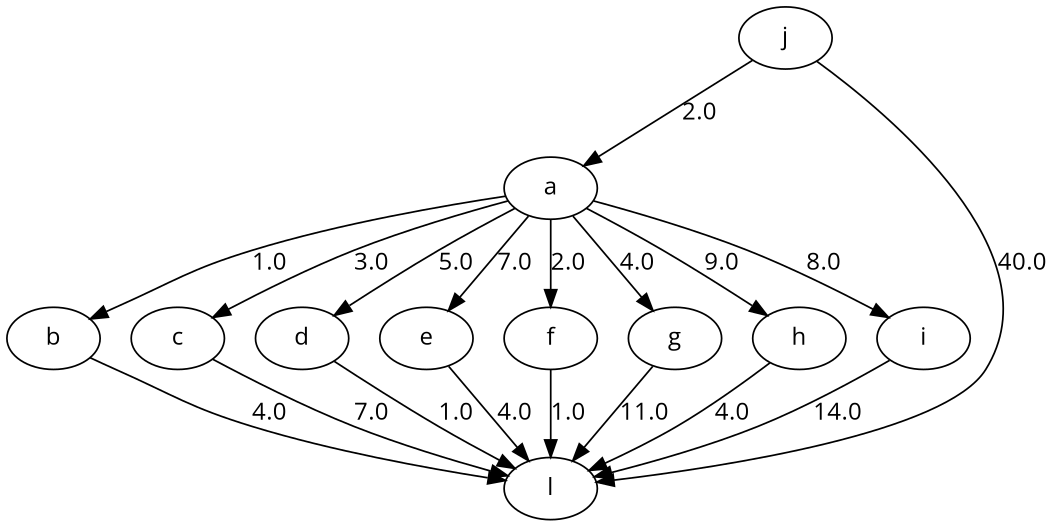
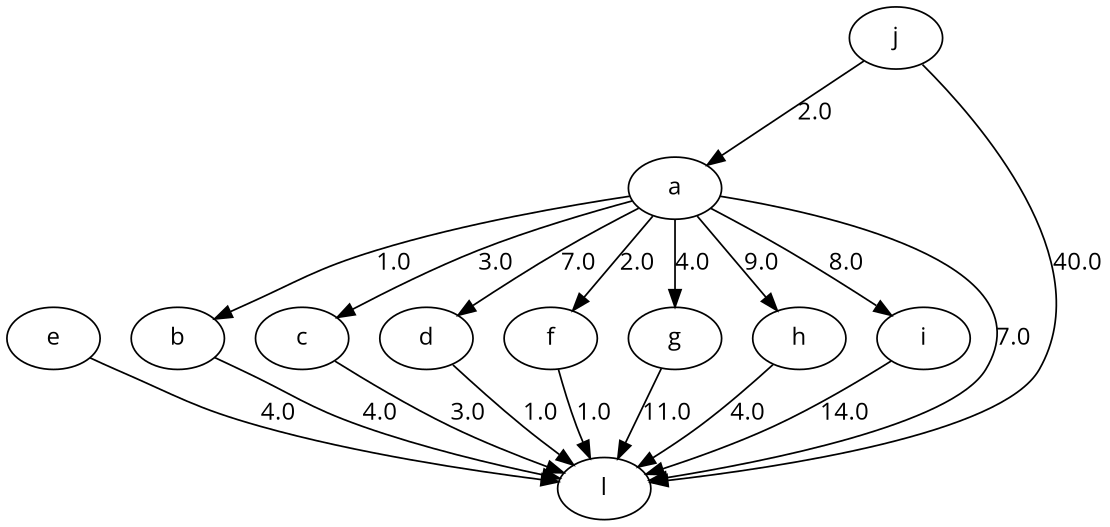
(494, 257) -> (989, 359)
(457, 263) -> (579, 263)
(372, 413) -> (469, 413)
